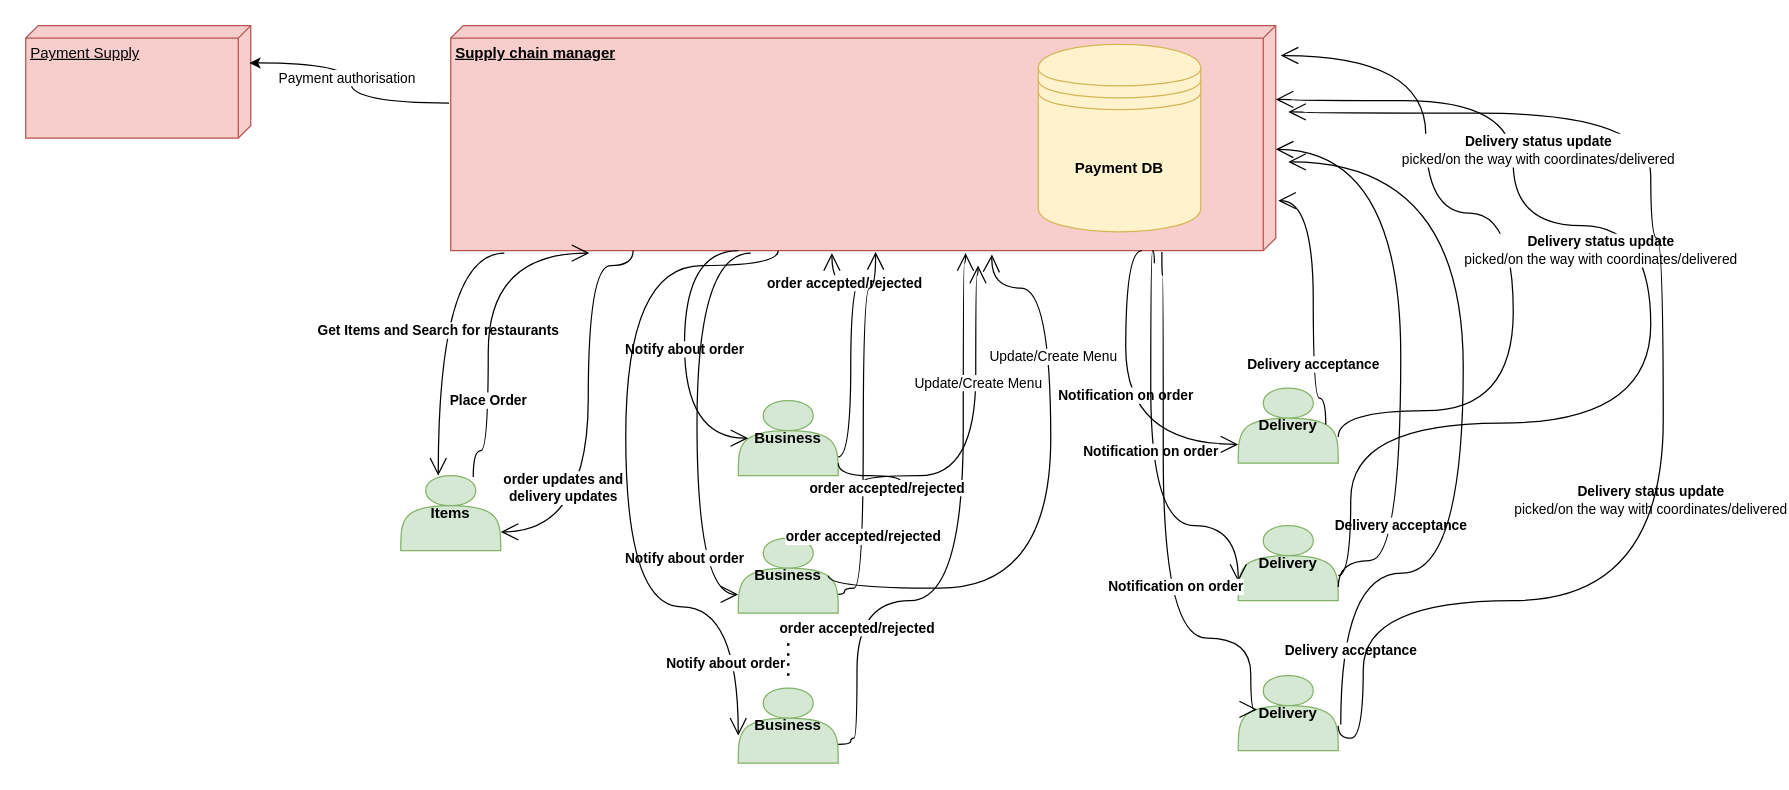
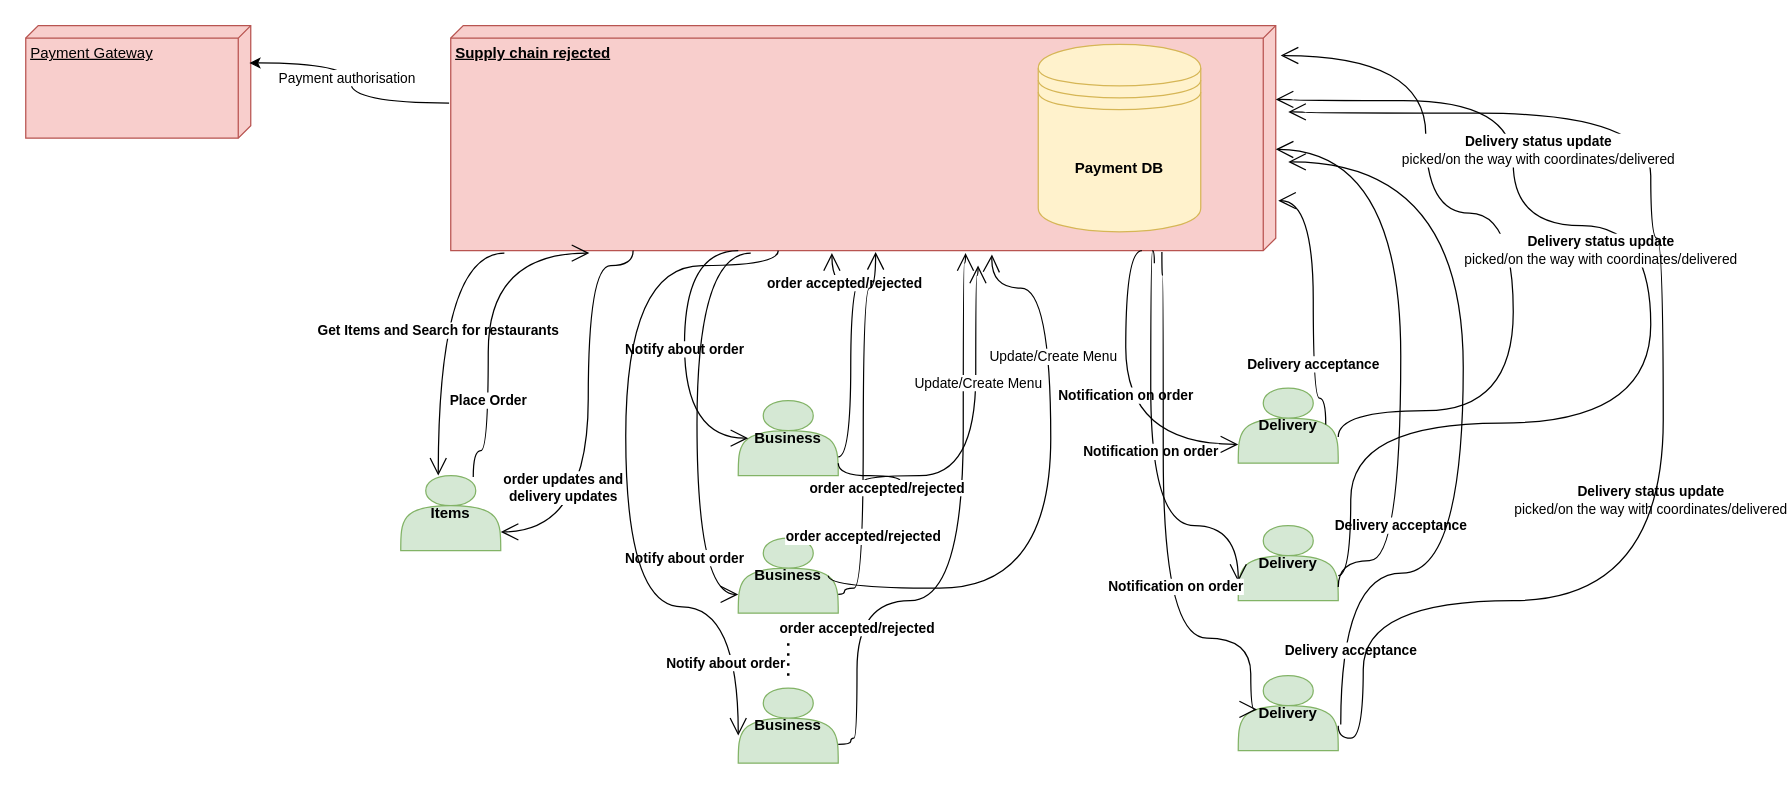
(86, 53) -> (92, 53)
(532, 53) -> (536, 53)
